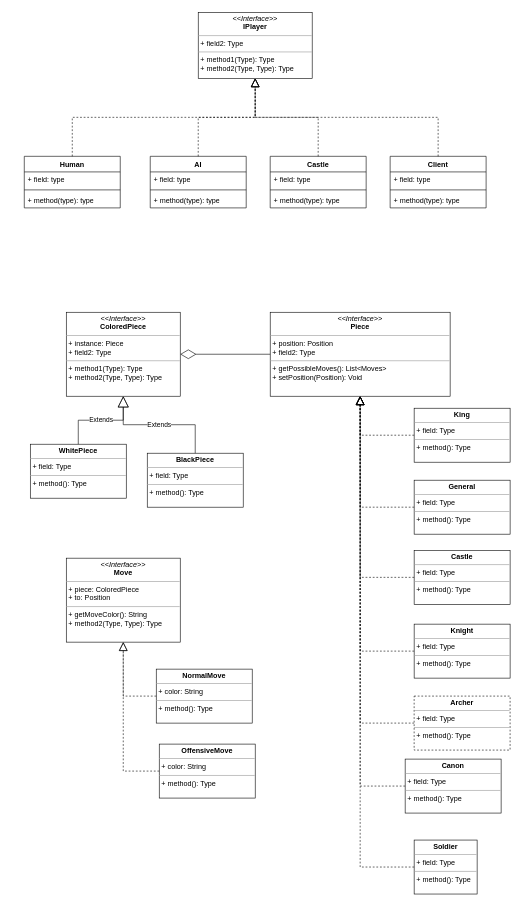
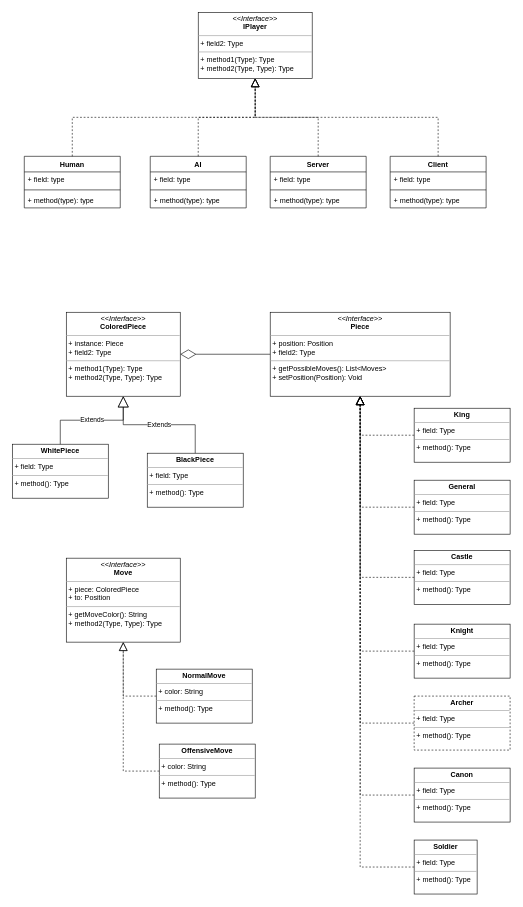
(318, 165) -> (318, 165)
(78, 471) -> (60, 471)
(453, 786) -> (462, 795)
